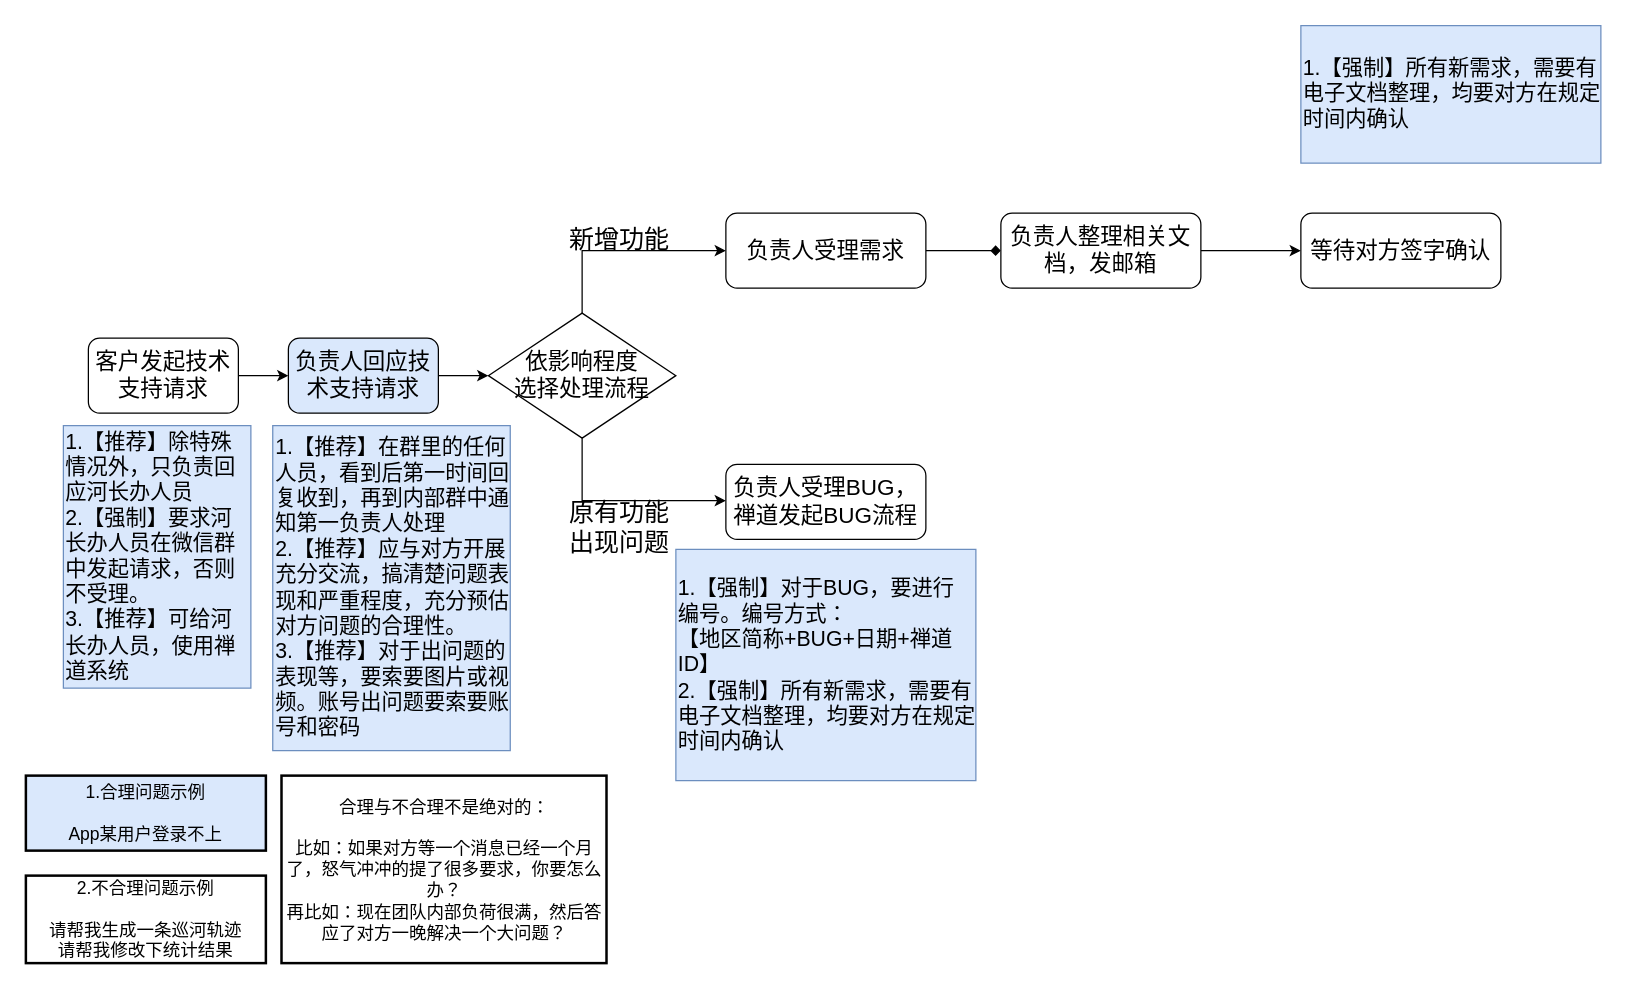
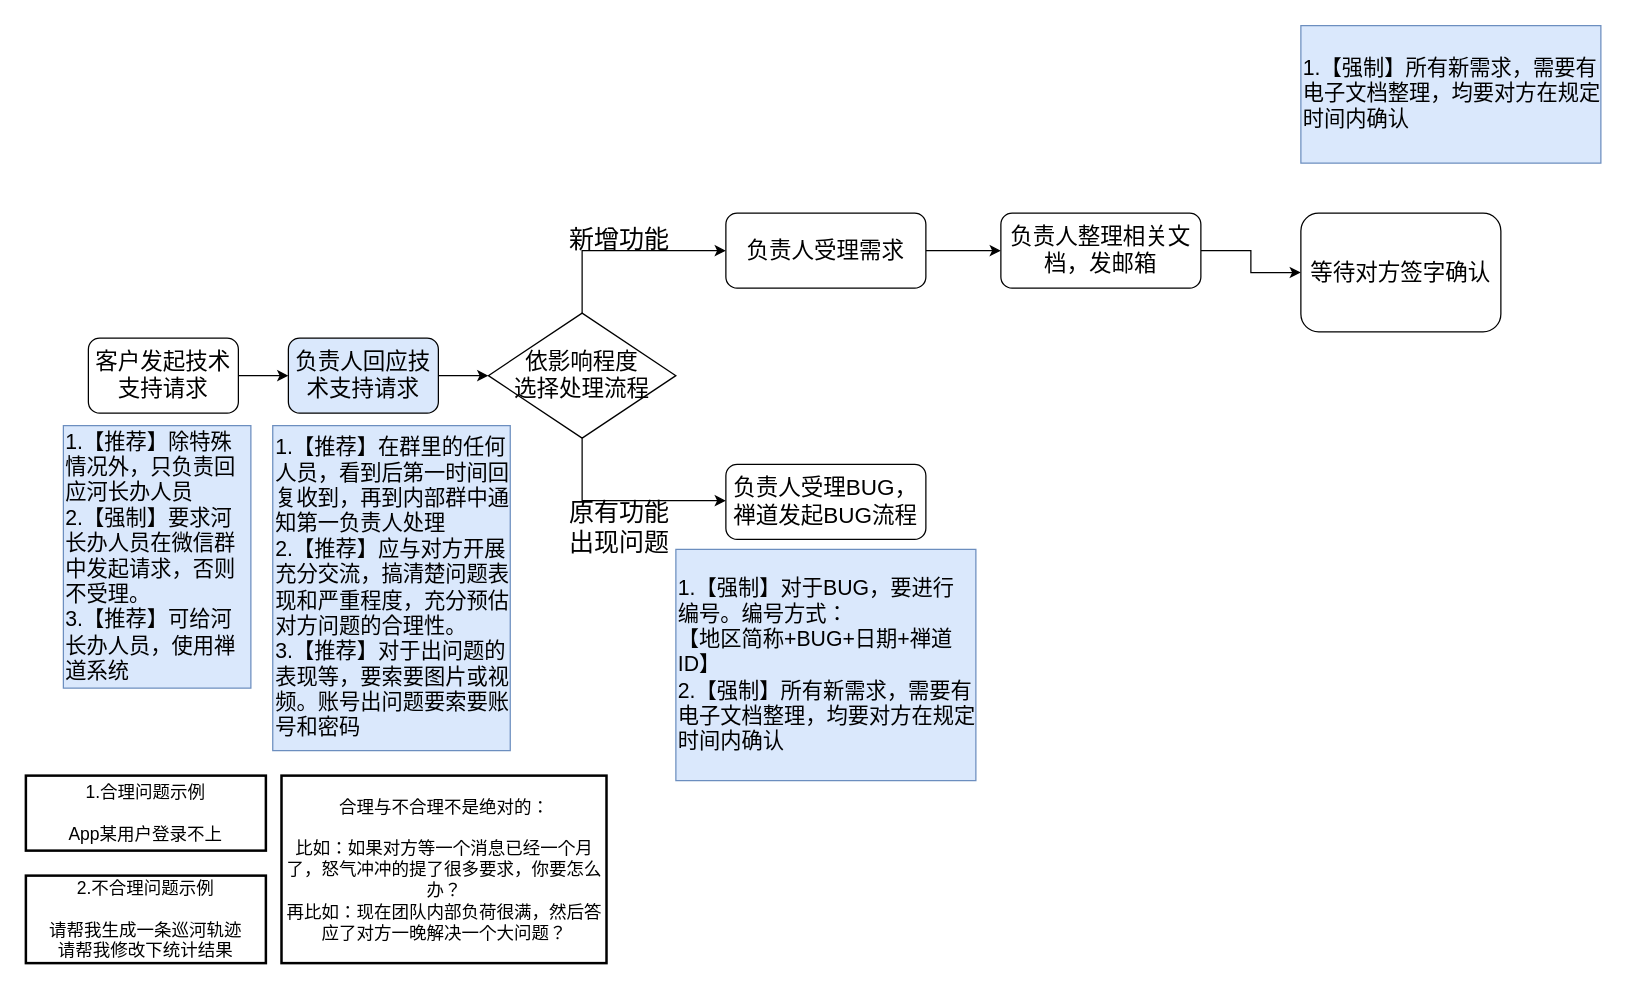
(990, 251) -> (991, 251)
(1401, 251) -> (1401, 273)
(146, 813) -> (146, 813)
